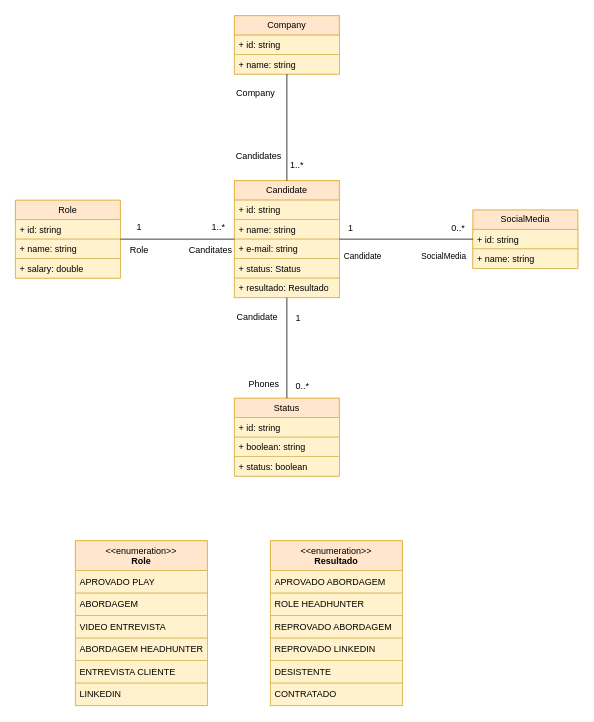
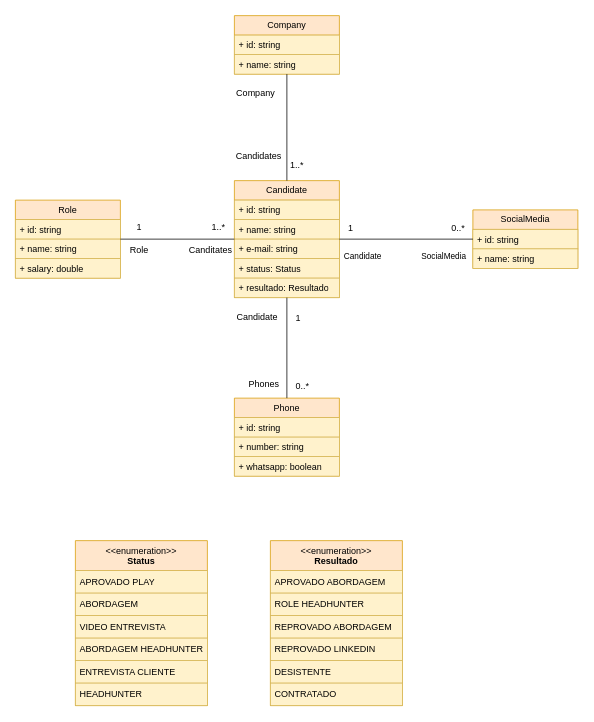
(287, 408) -> (287, 408)
(276, 448) -> (275, 448)
(277, 467) -> (282, 467)
(141, 556) -> (141, 556)
(100, 694) -> (105, 694)
